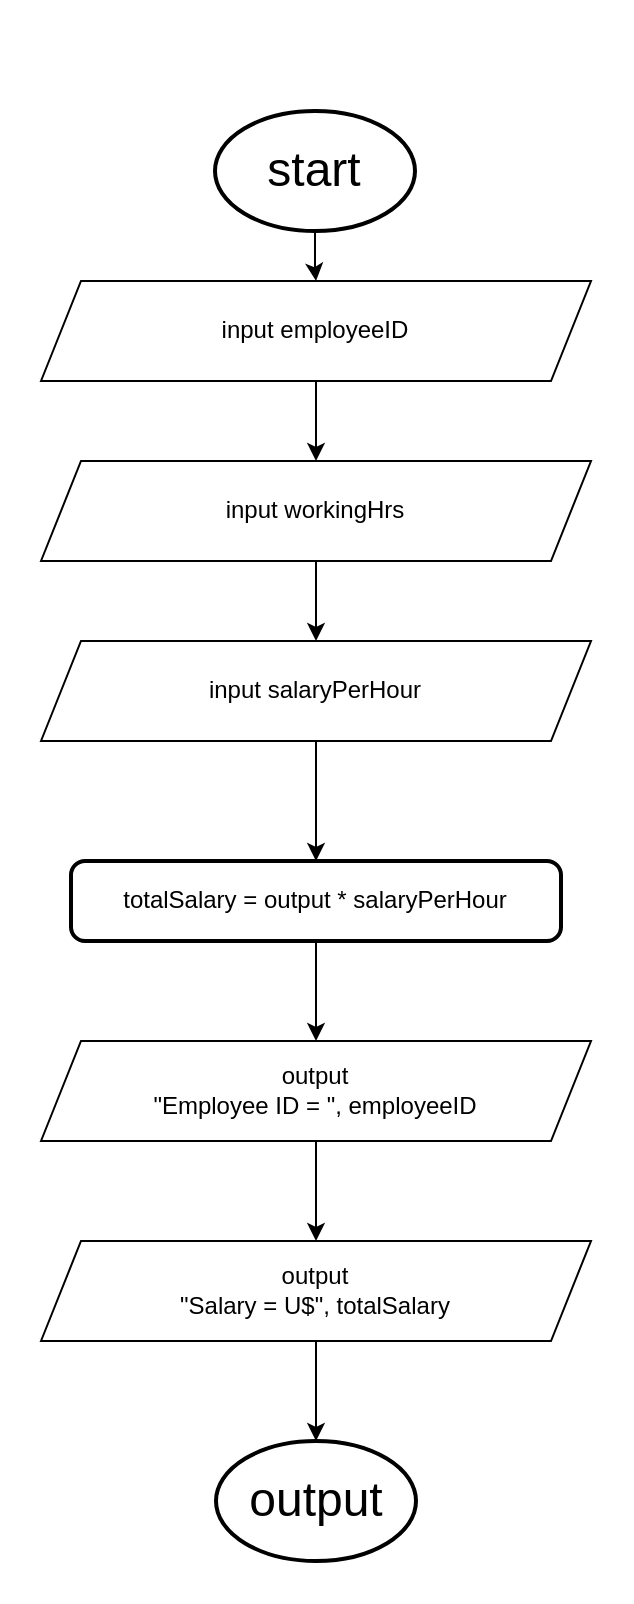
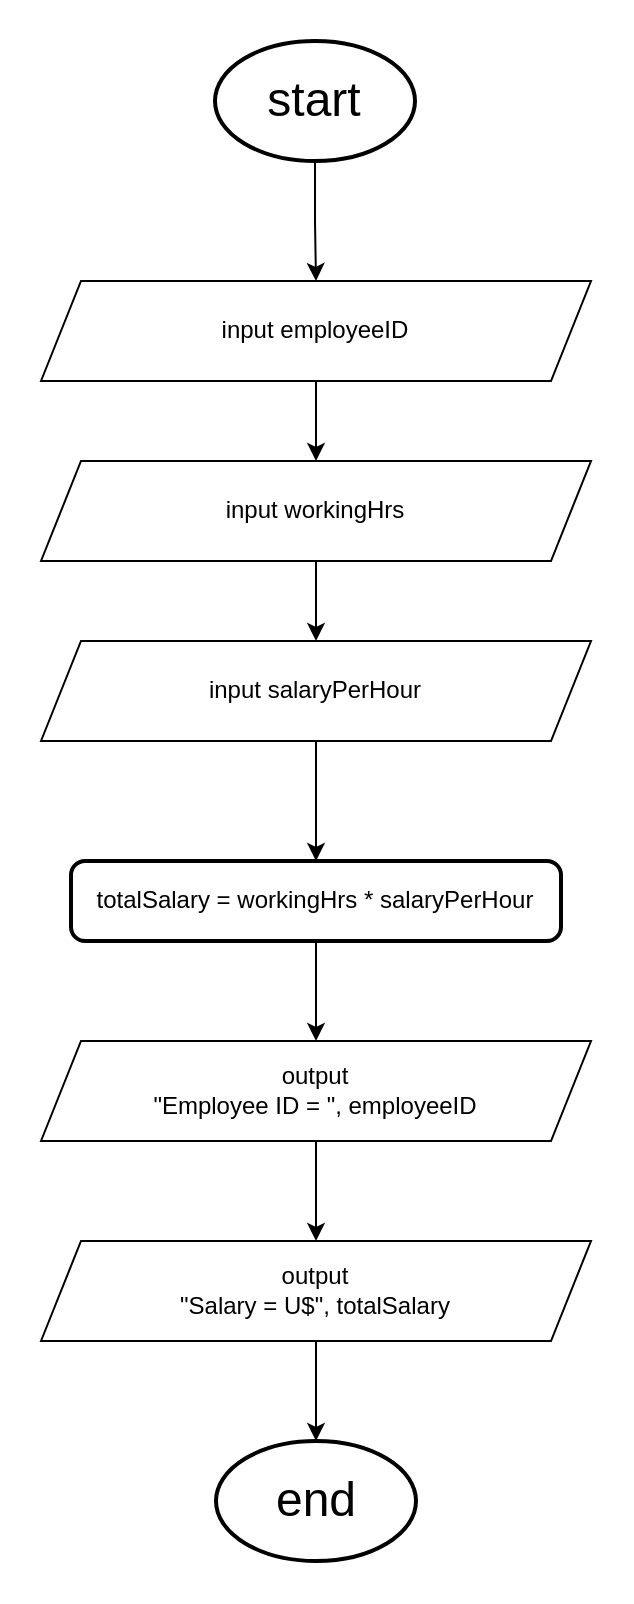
(315, 171) -> (315, 101)
(316, 901) -> (316, 901)
(317, 1501) -> (317, 1501)
